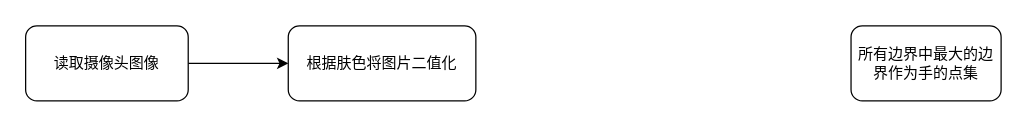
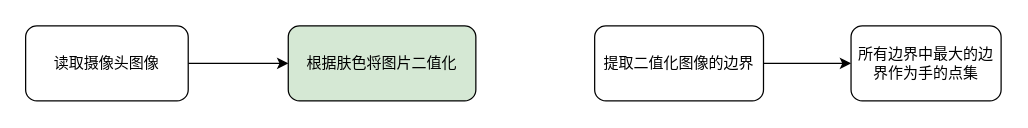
(382, 63) -> (382, 63)
none -> (679, 63)
none -> (802, 63)
